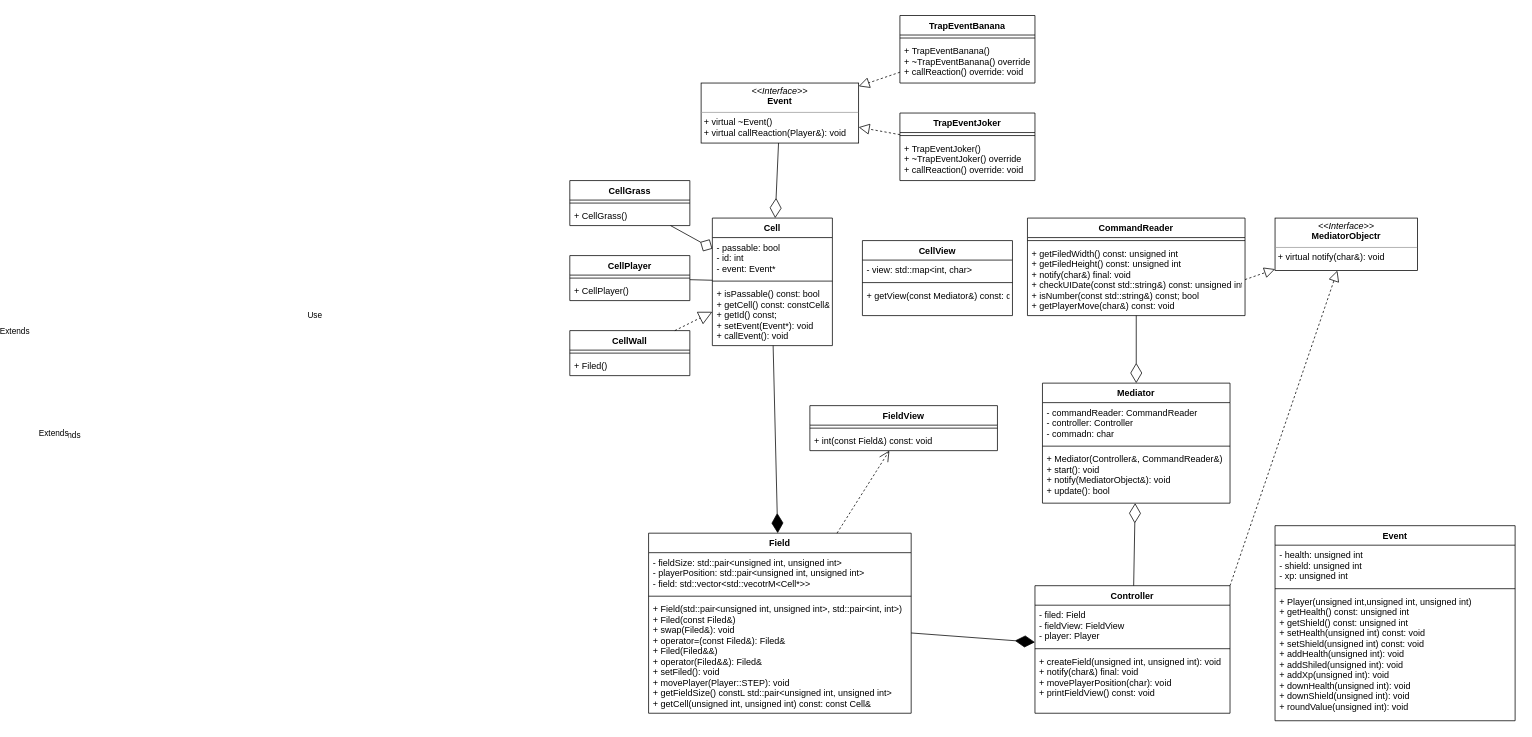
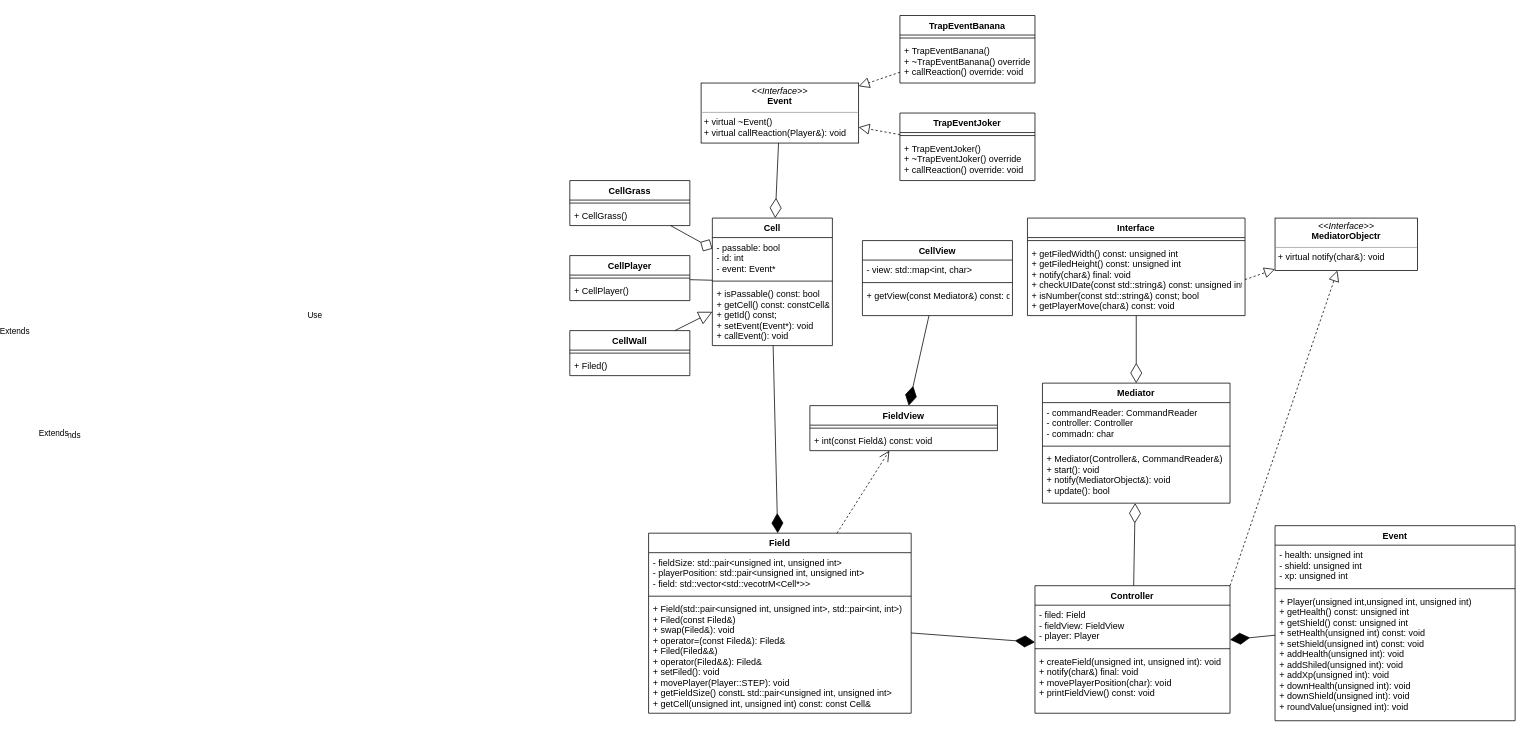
(1136, 228) -> (1136, 228)
(687, 324) -> (687, 324)
none -> (920, 352)
none -> (1260, 636)
